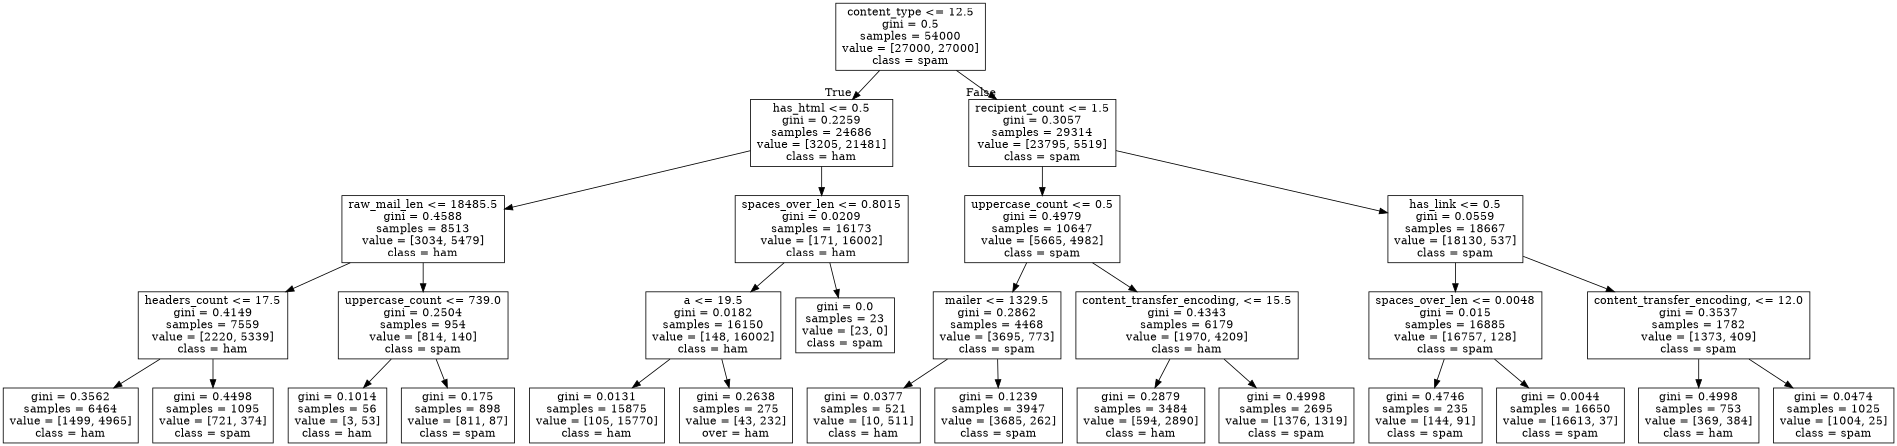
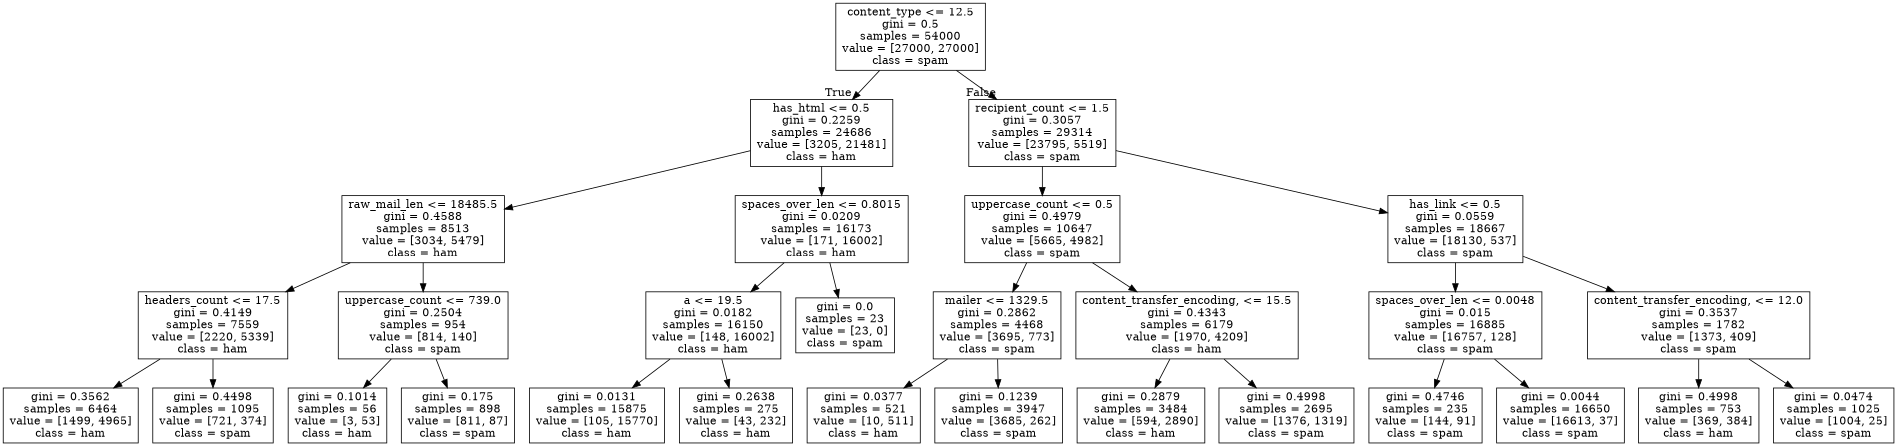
(736, 415) -> (736, 415)
